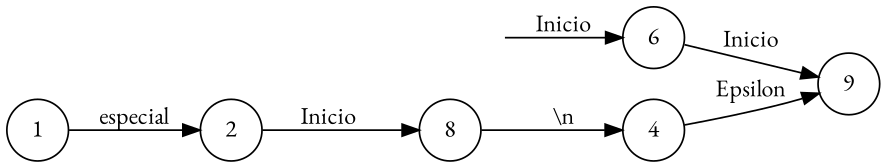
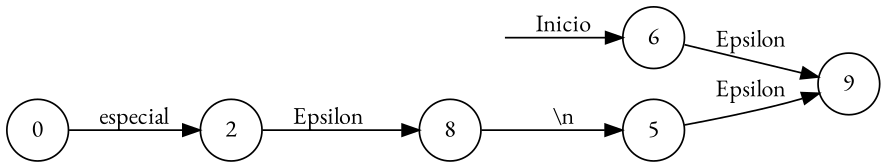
(751, 40) -> (751, 40)
(329, 117) -> (329, 117)
(38, 130) -> (38, 130)
(654, 130) -> (654, 130)
